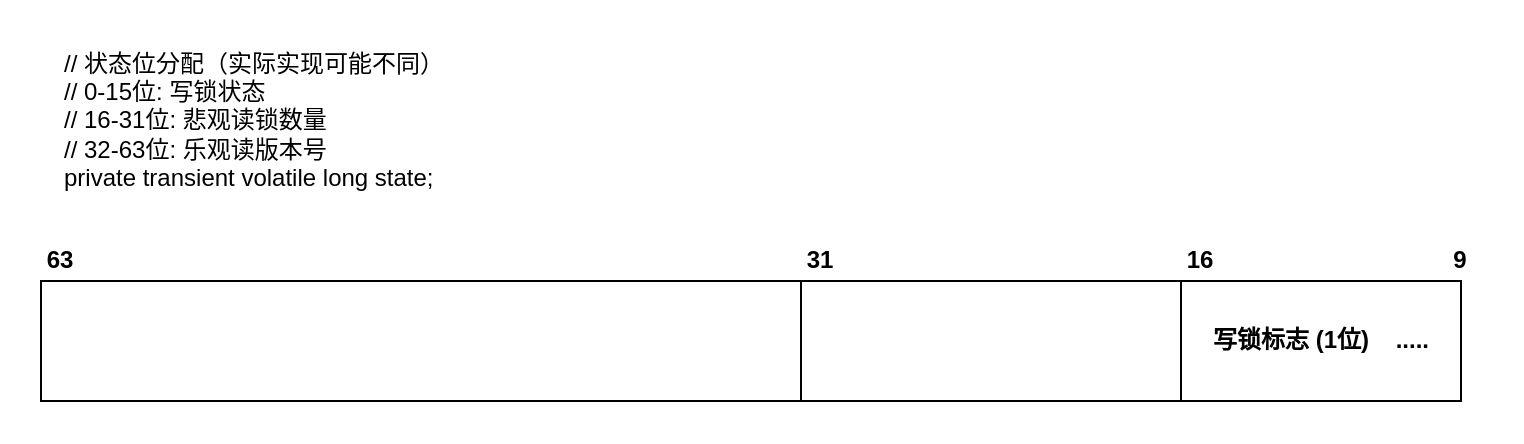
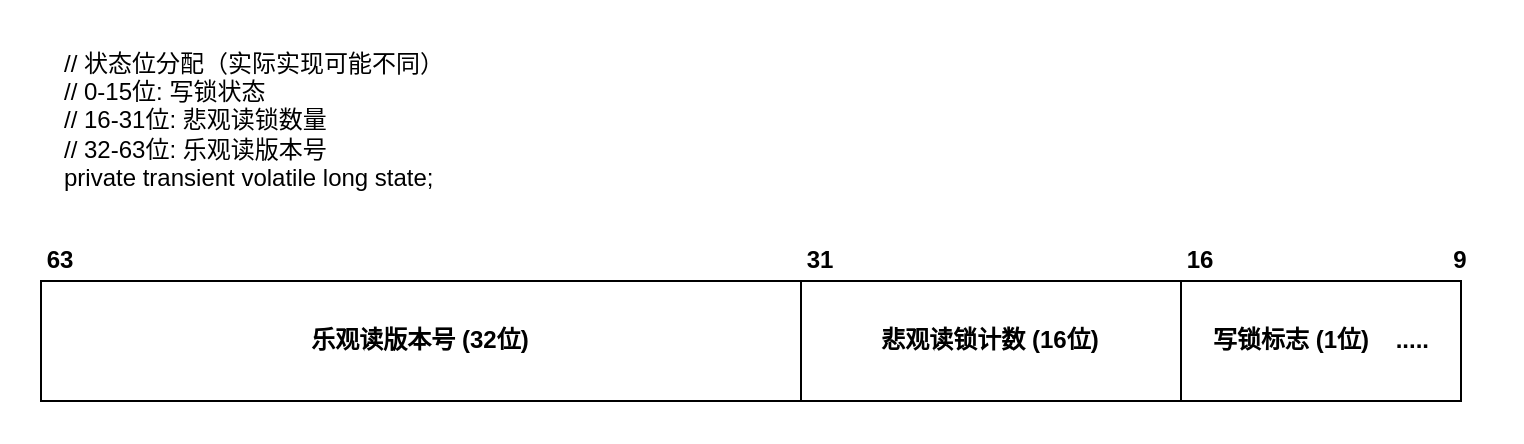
none -> (421, 341)
none -> (991, 341)
